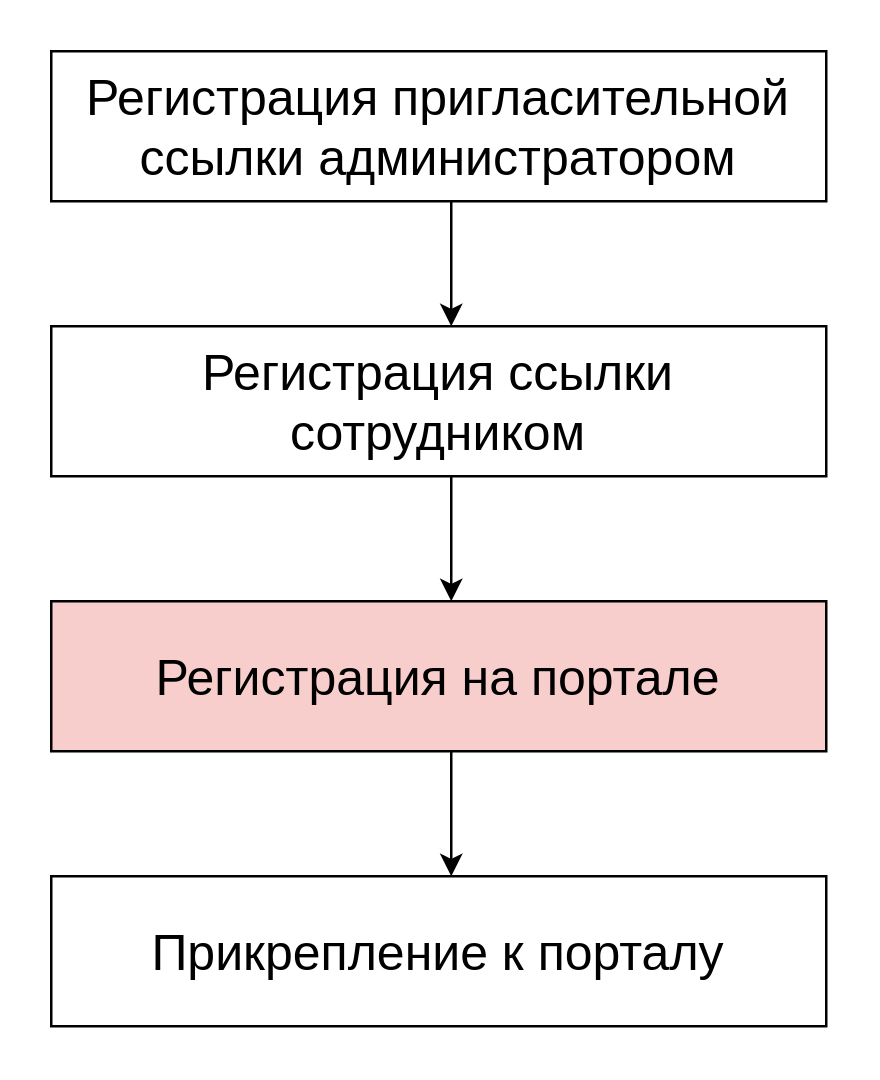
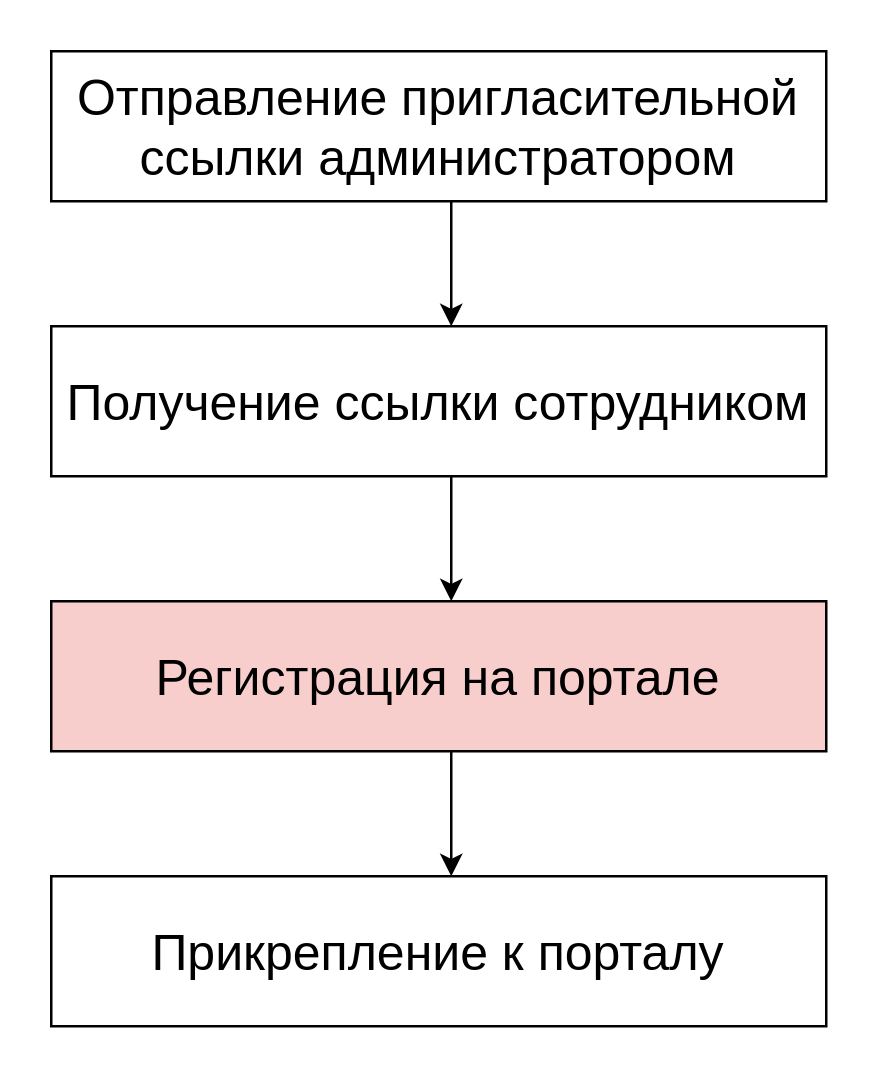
(439, 126) -> (439, 126)
(439, 401) -> (439, 401)
